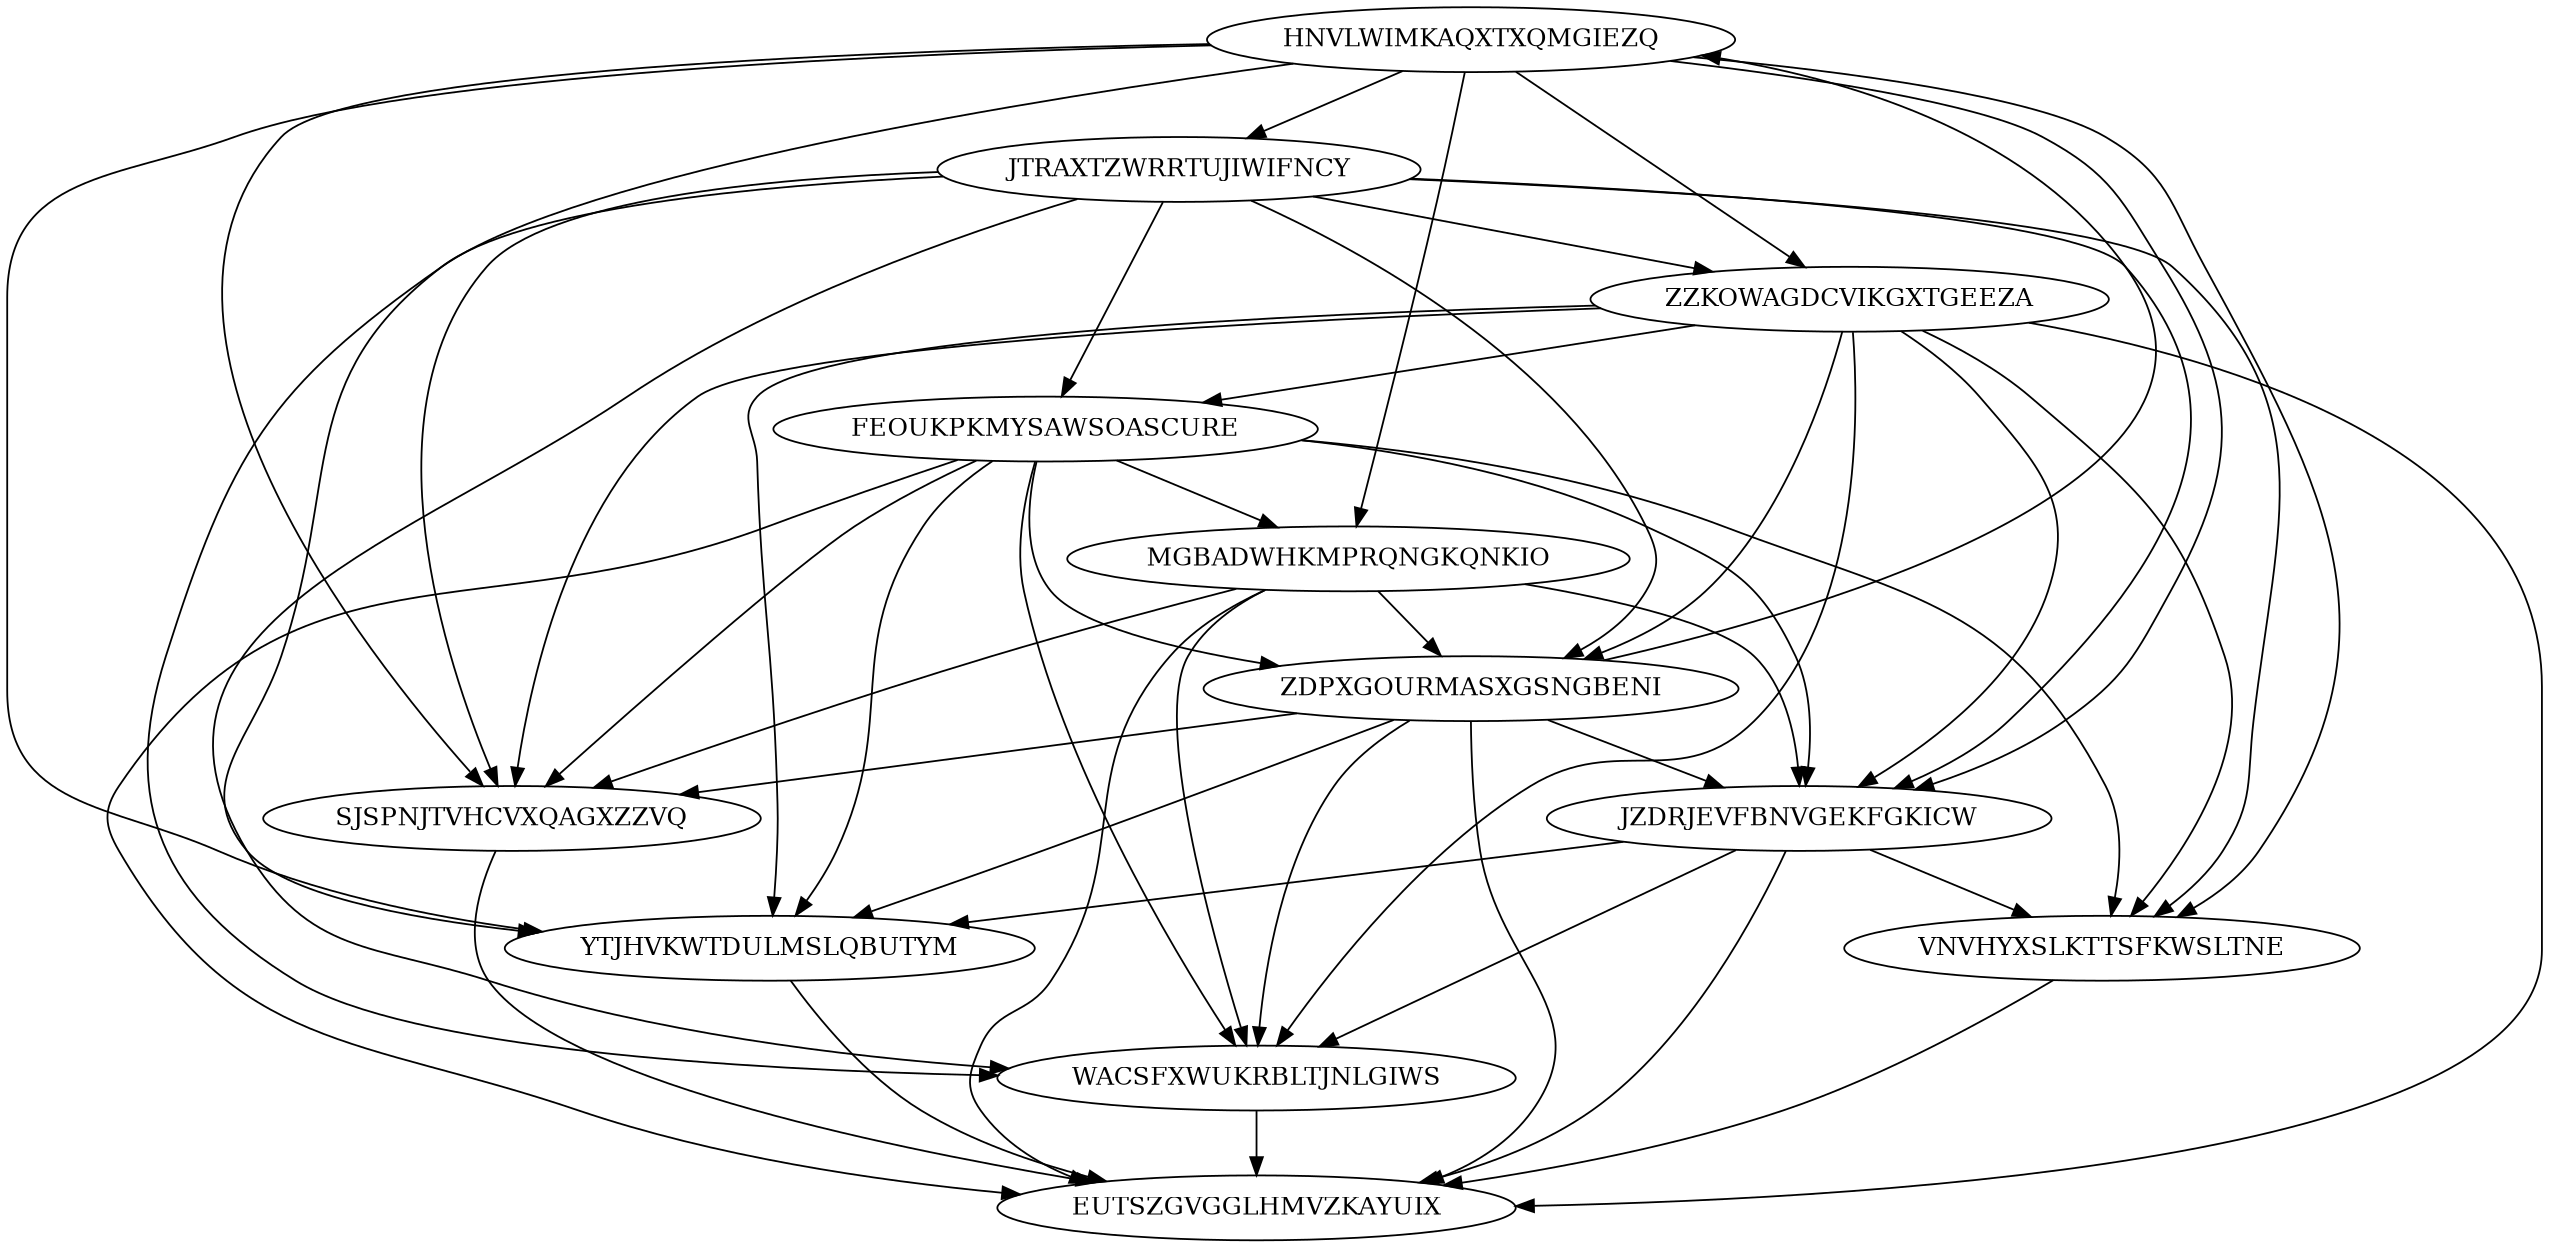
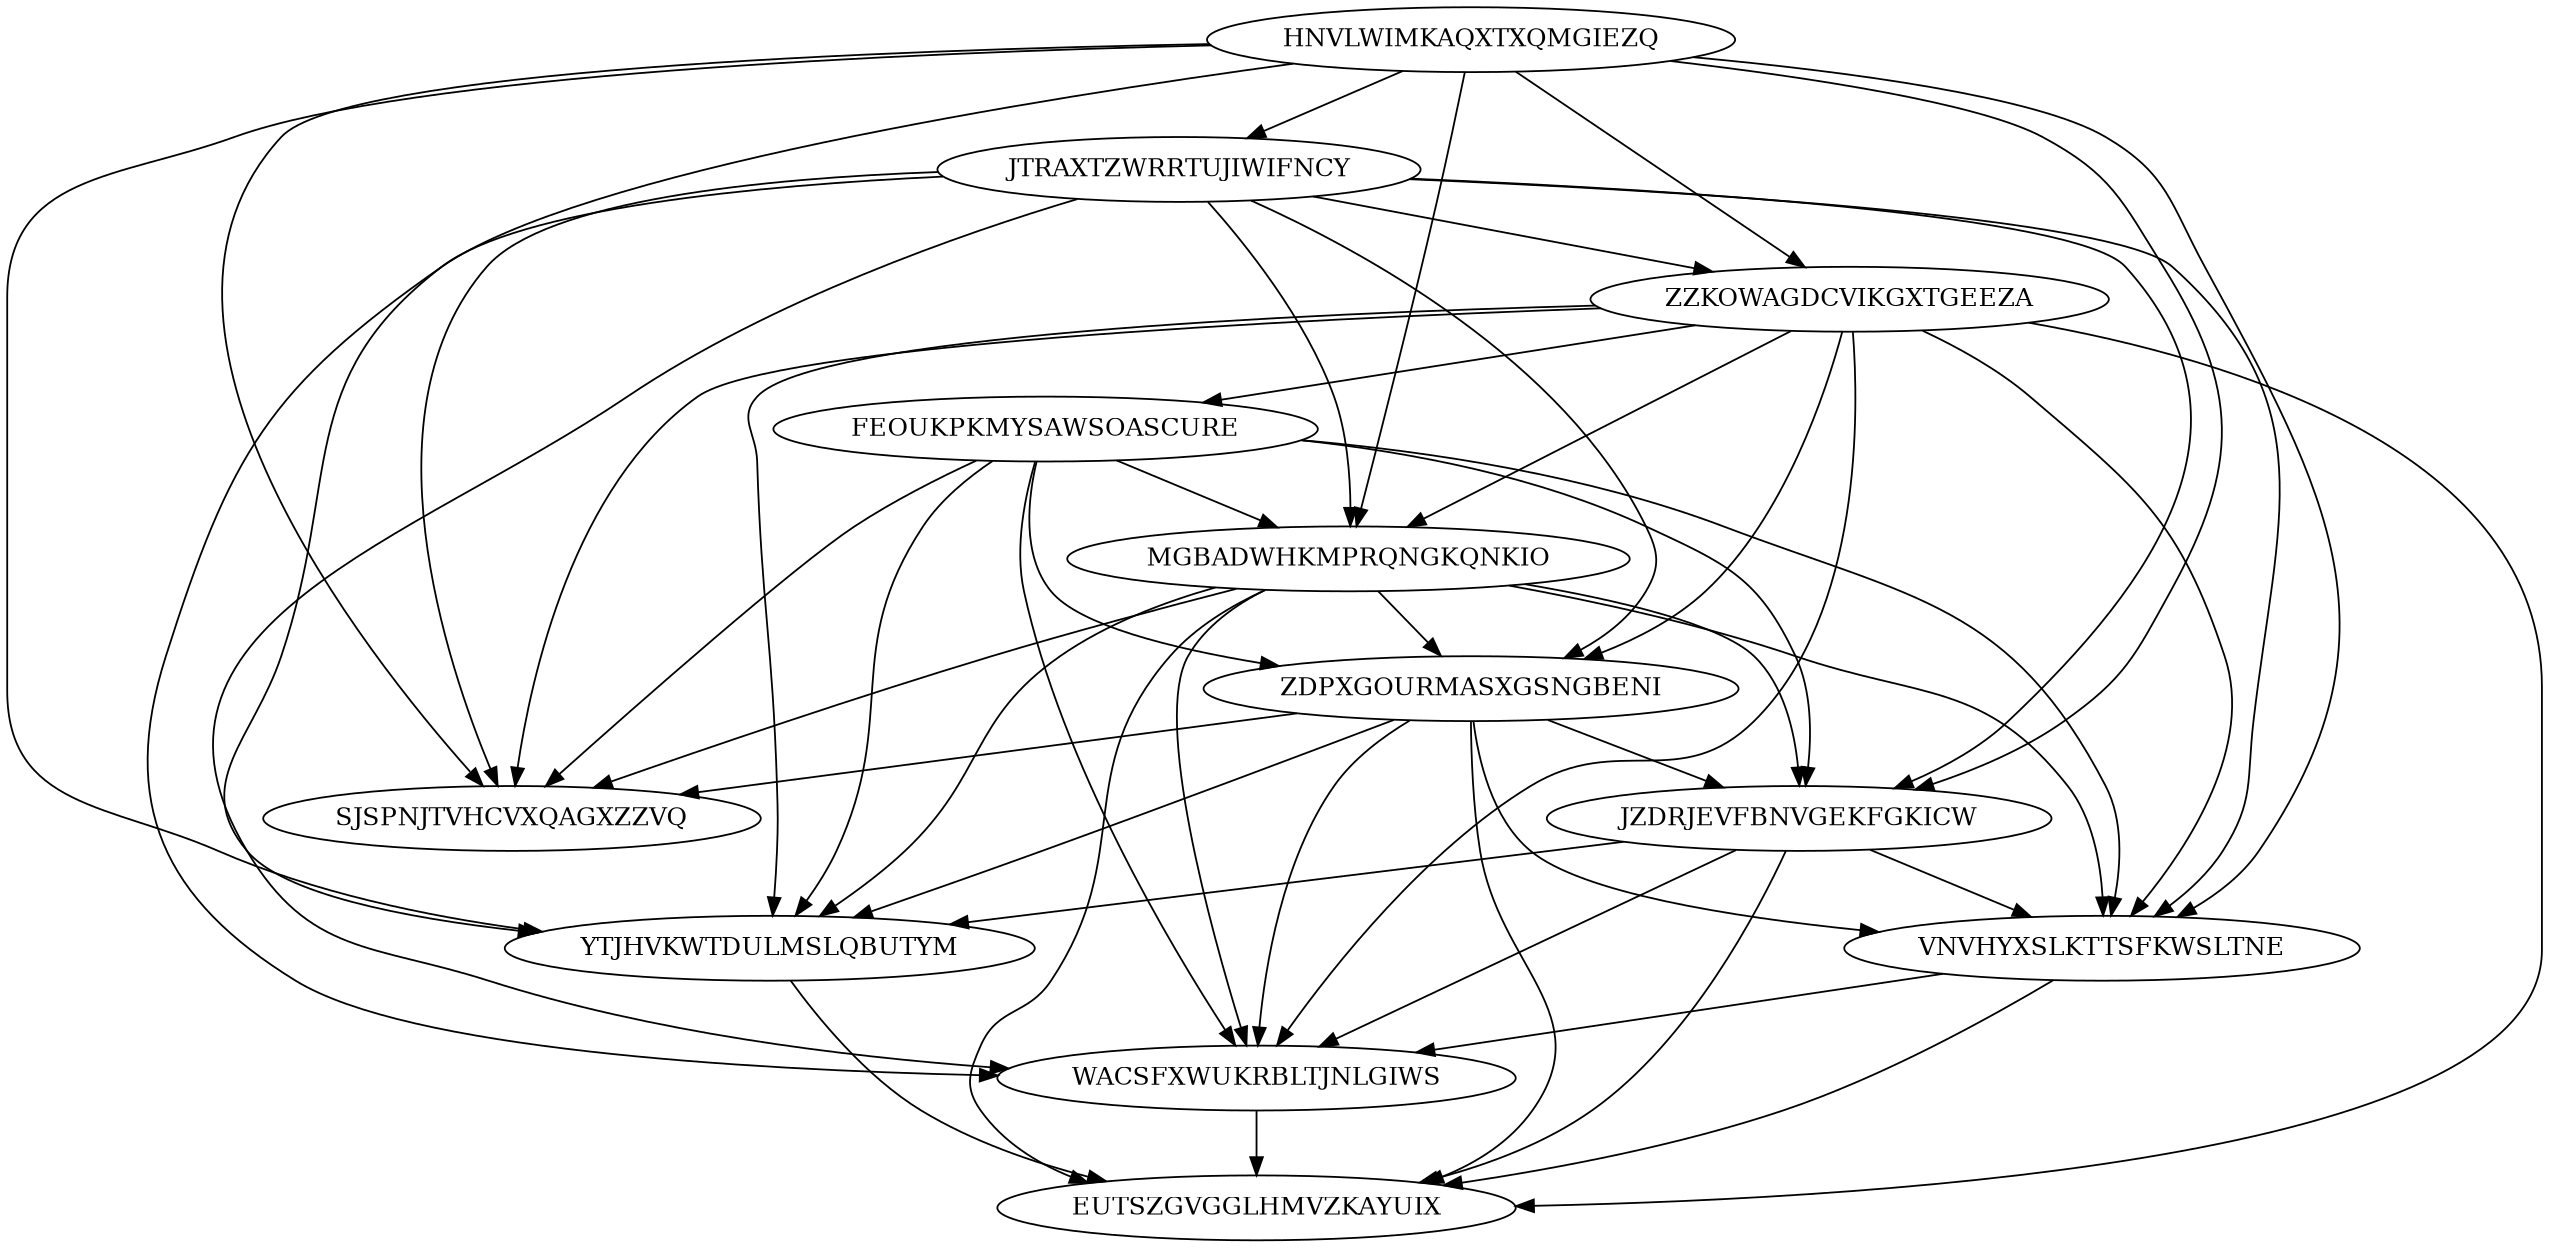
(1117, 291) -> (1309, 342)
(2141, 403) -> (1621, 890)
(2056, 561) -> (1608, 425)
none -> (1859, 675)
none -> (1000, 715)
(115, 844) -> none
none -> (1714, 1008)
(704, 1095) -> none
